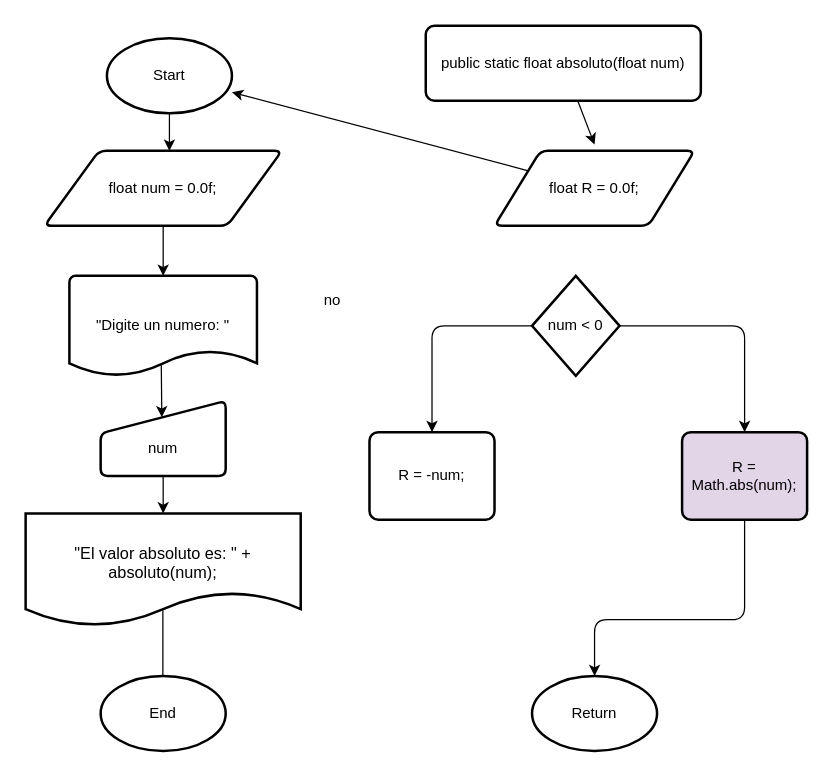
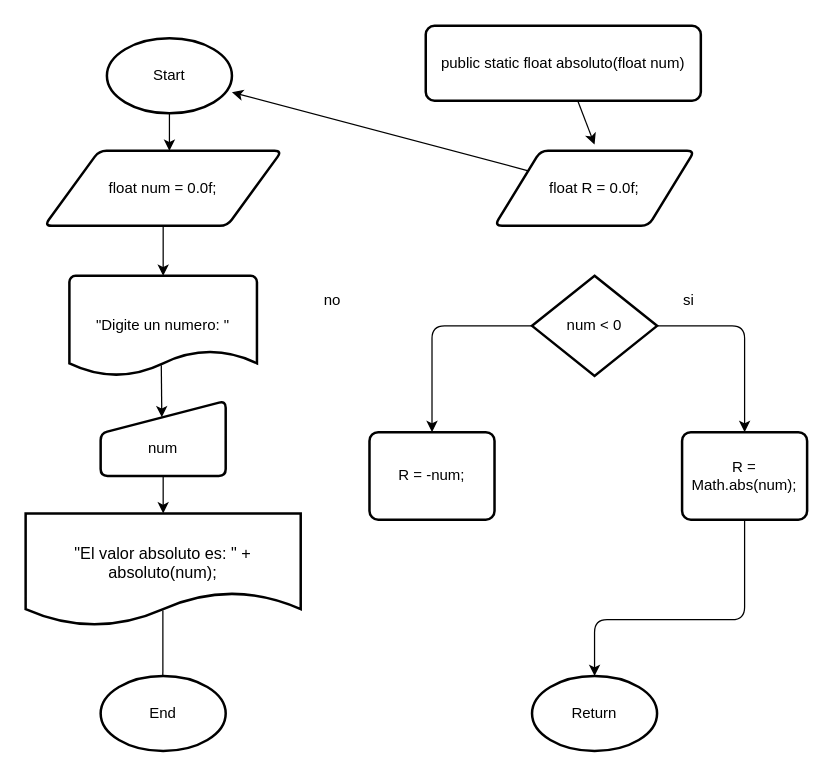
none -> (688, 301)
(576, 326) -> (594, 326)
(744, 476) -> (744, 476)
